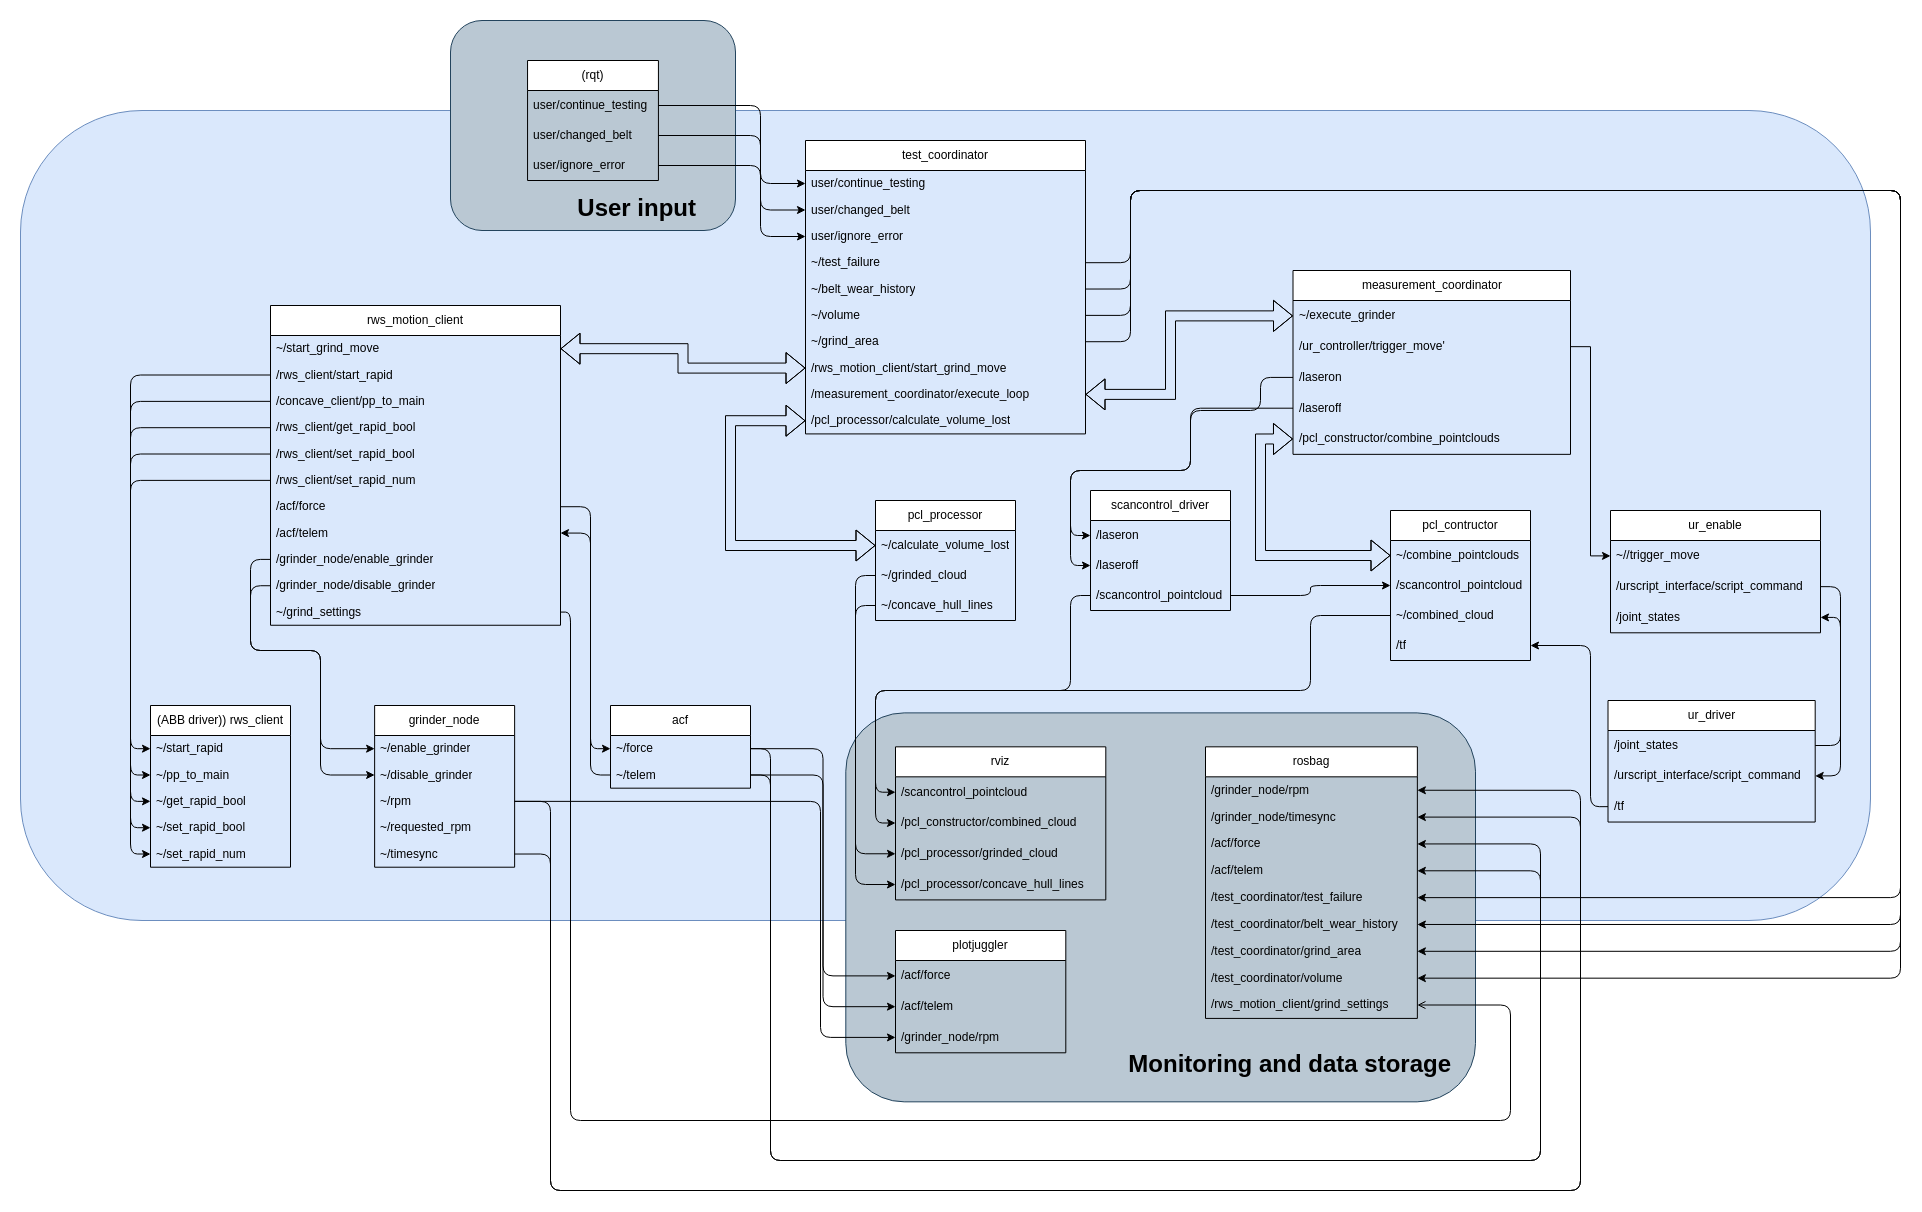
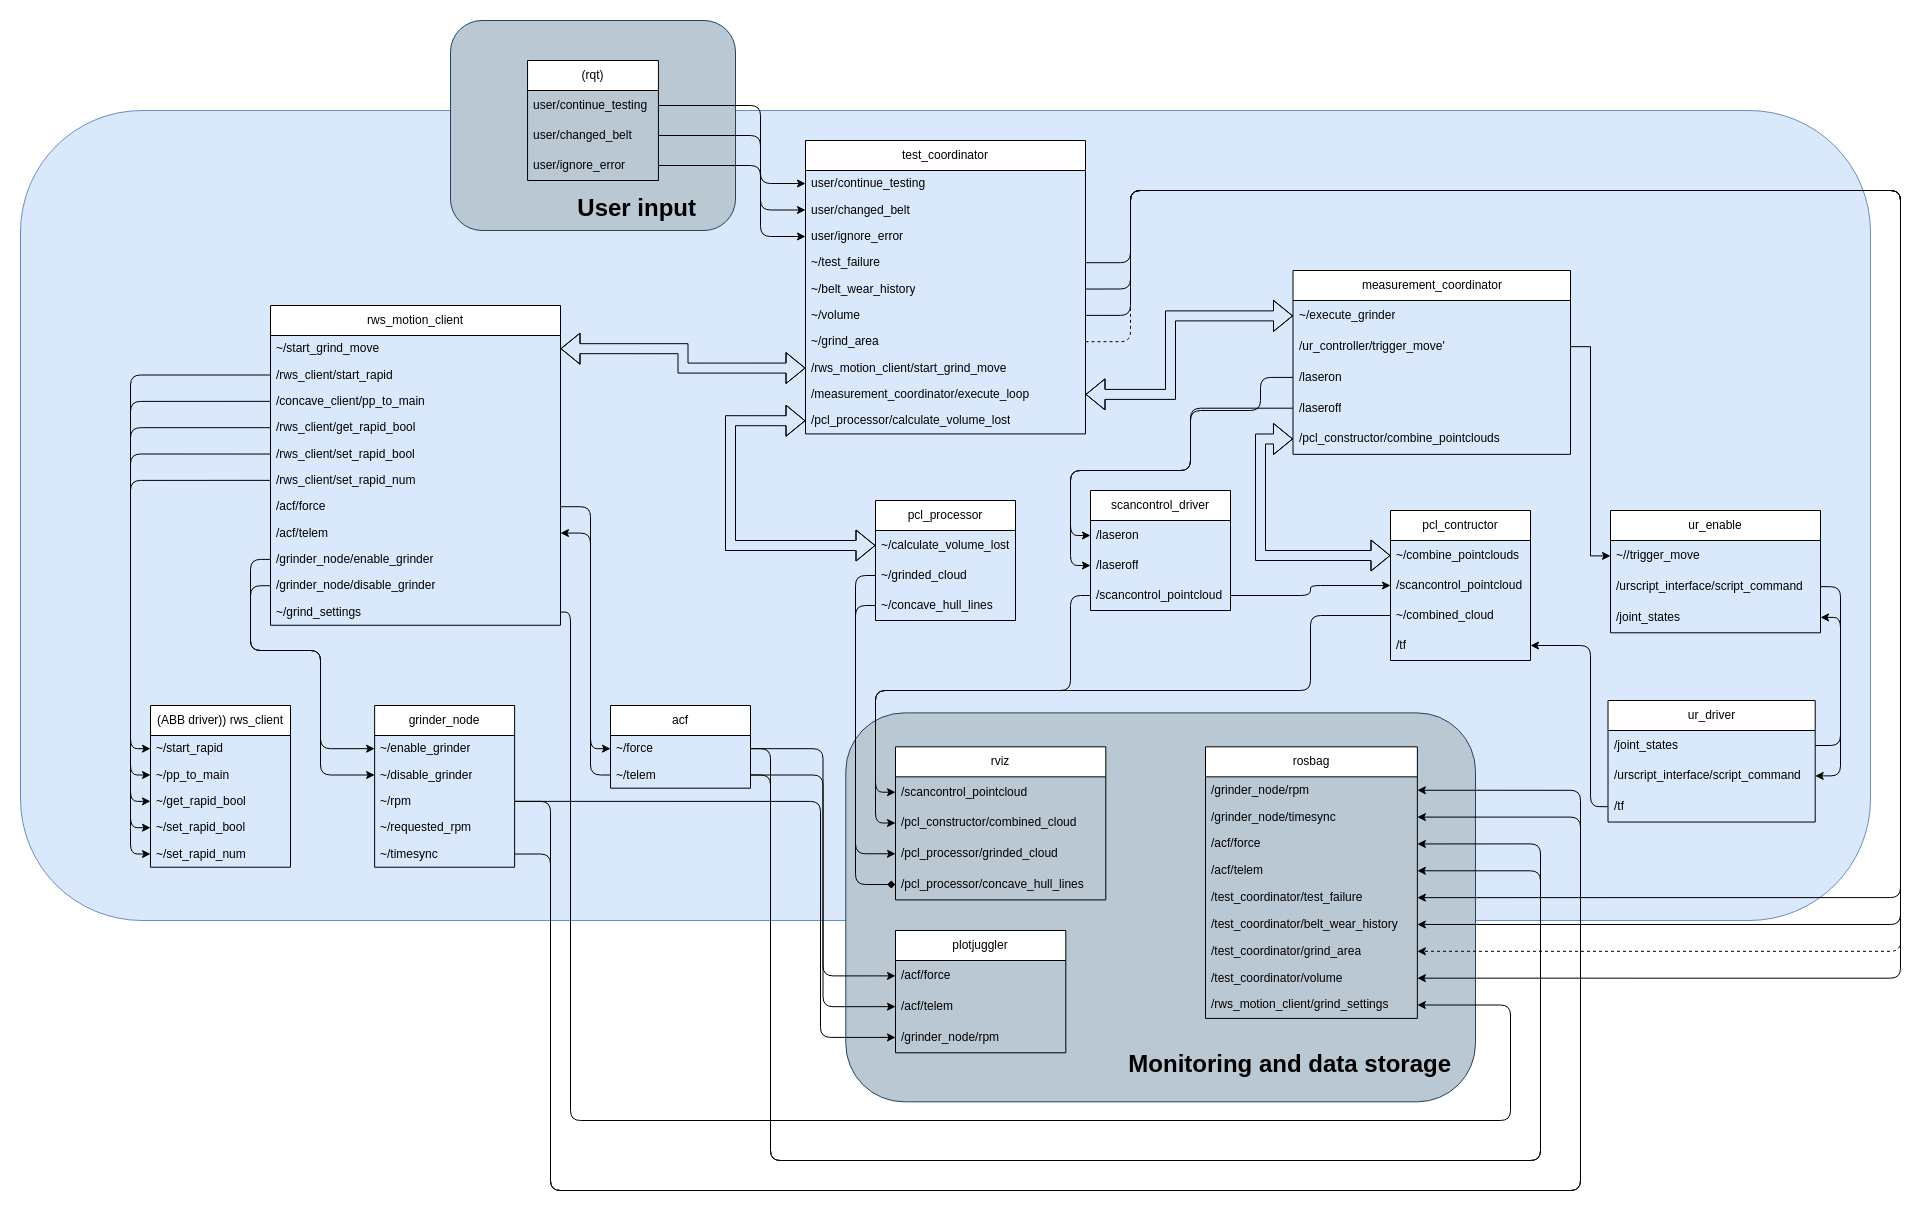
(887, 885) -> (886, 885)
(1661, 951) -> (1661, 951)
(1424, 1005) -> (1426, 1005)
